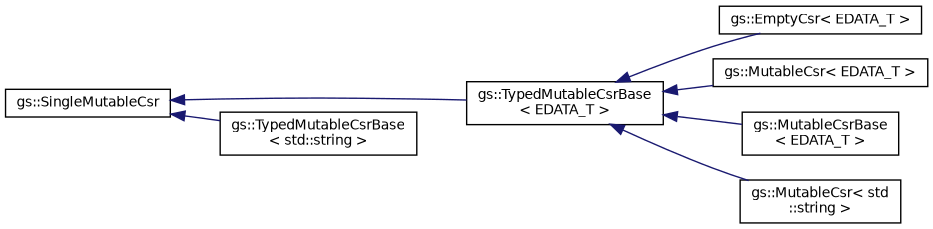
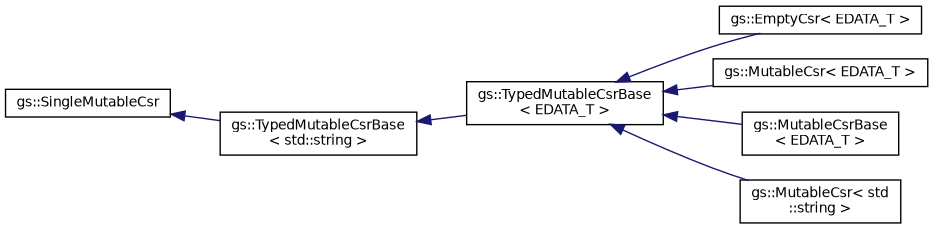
(326, 98) -> (449, 118)
